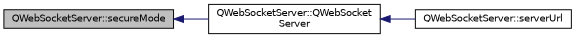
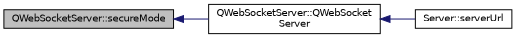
(493, 19) -> (464, 19)
